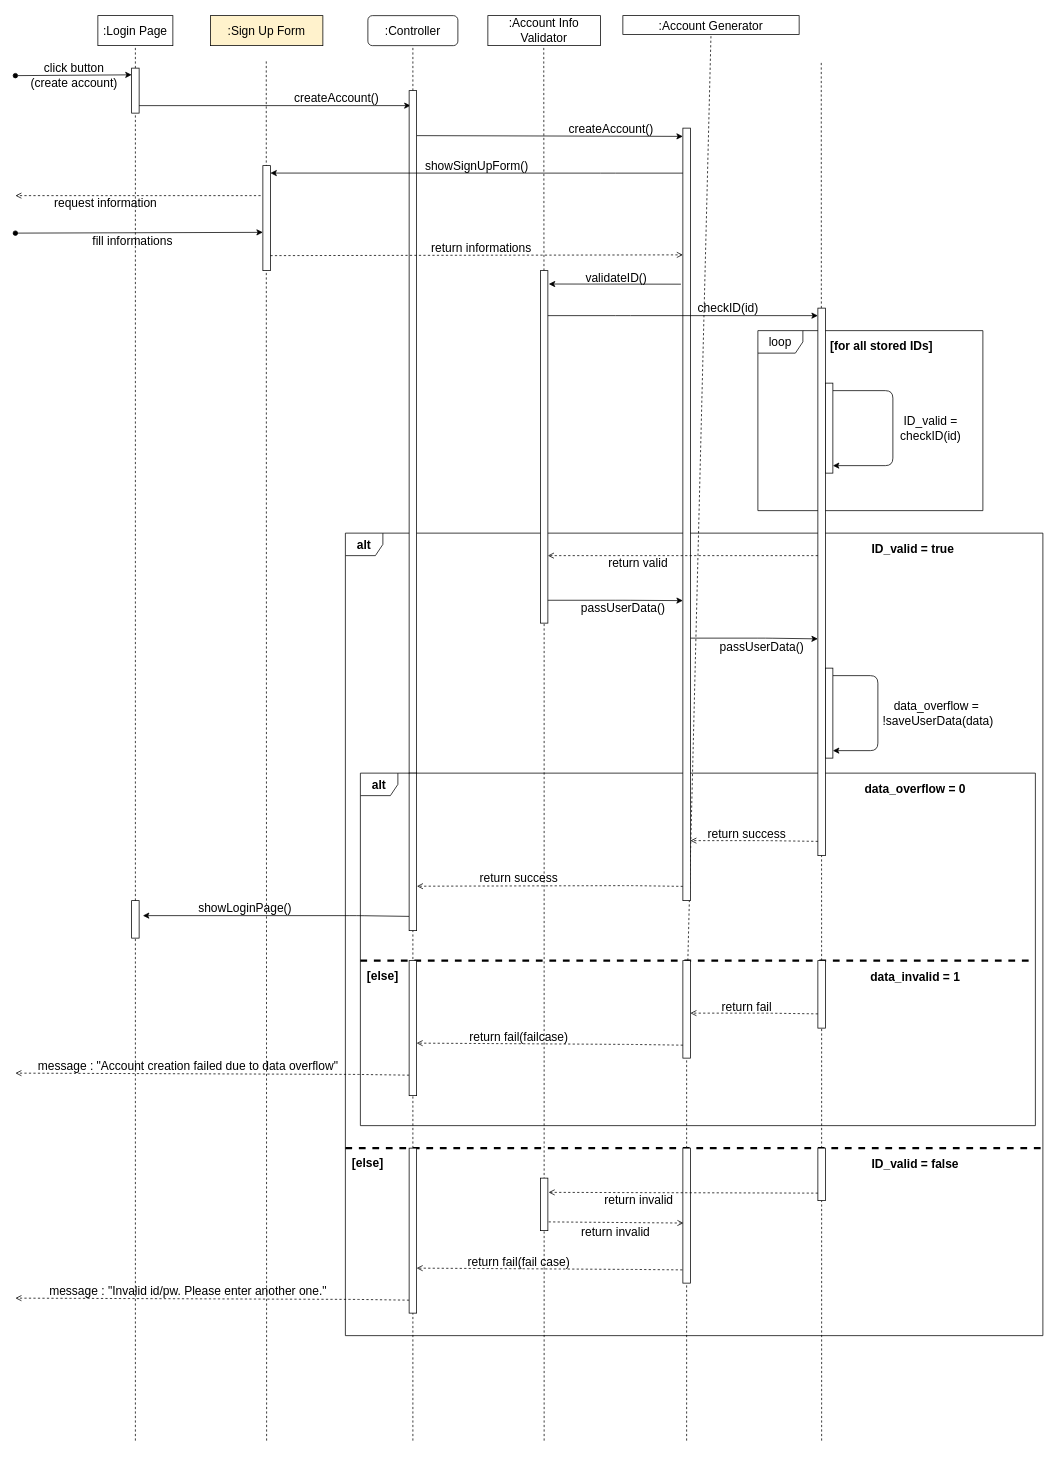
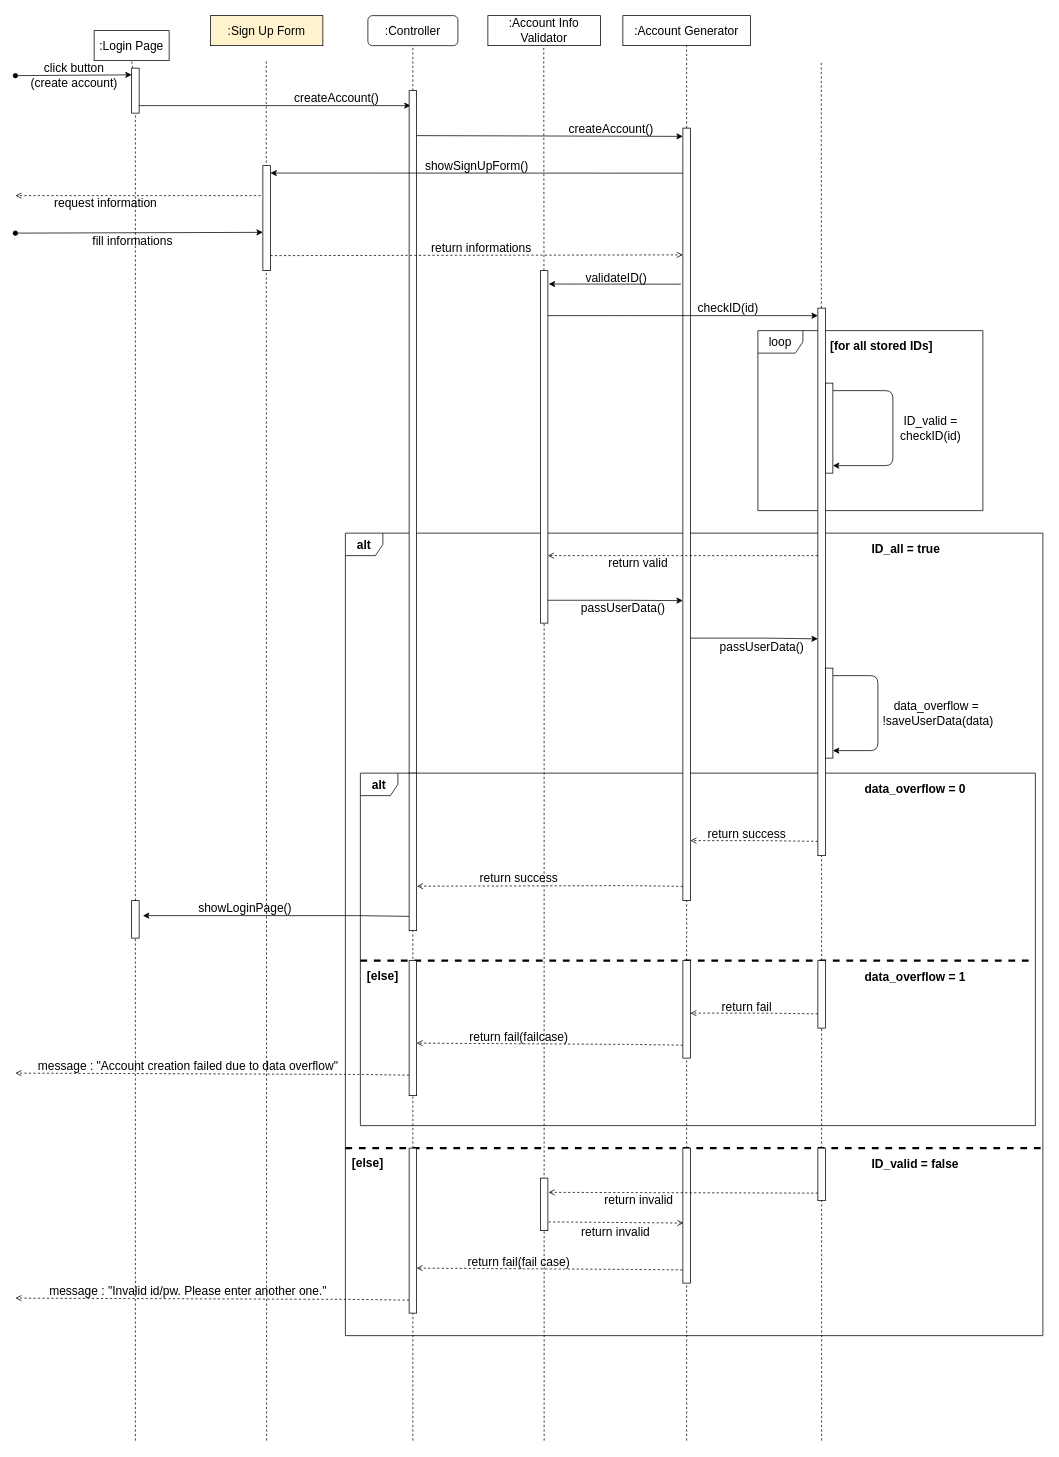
(711, 25) -> (687, 30)
(135, 30) -> (132, 45)
(916, 549) -> (909, 549)
(915, 976) -> (915, 976)
